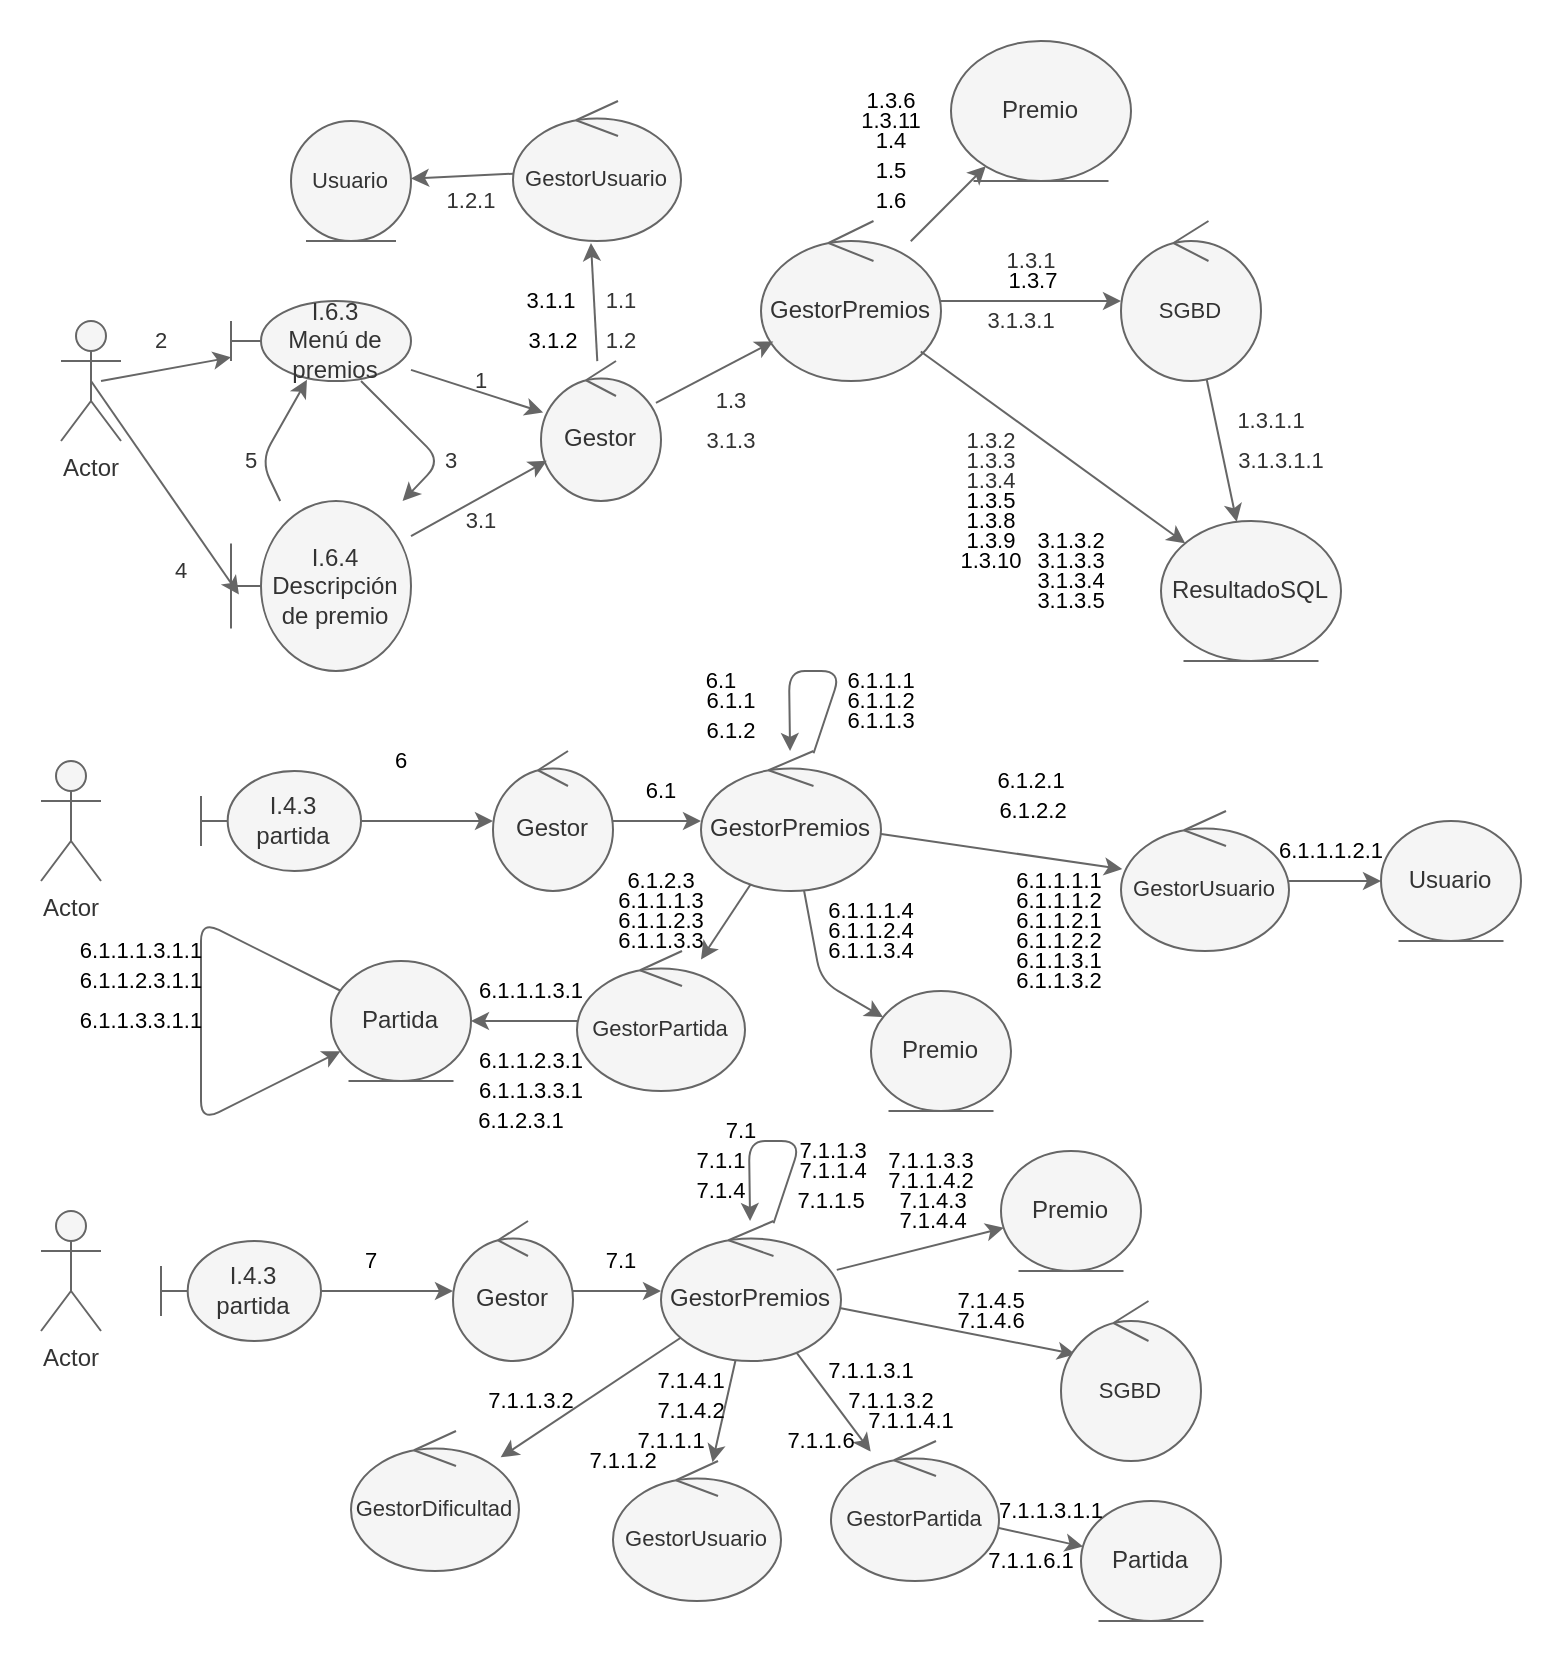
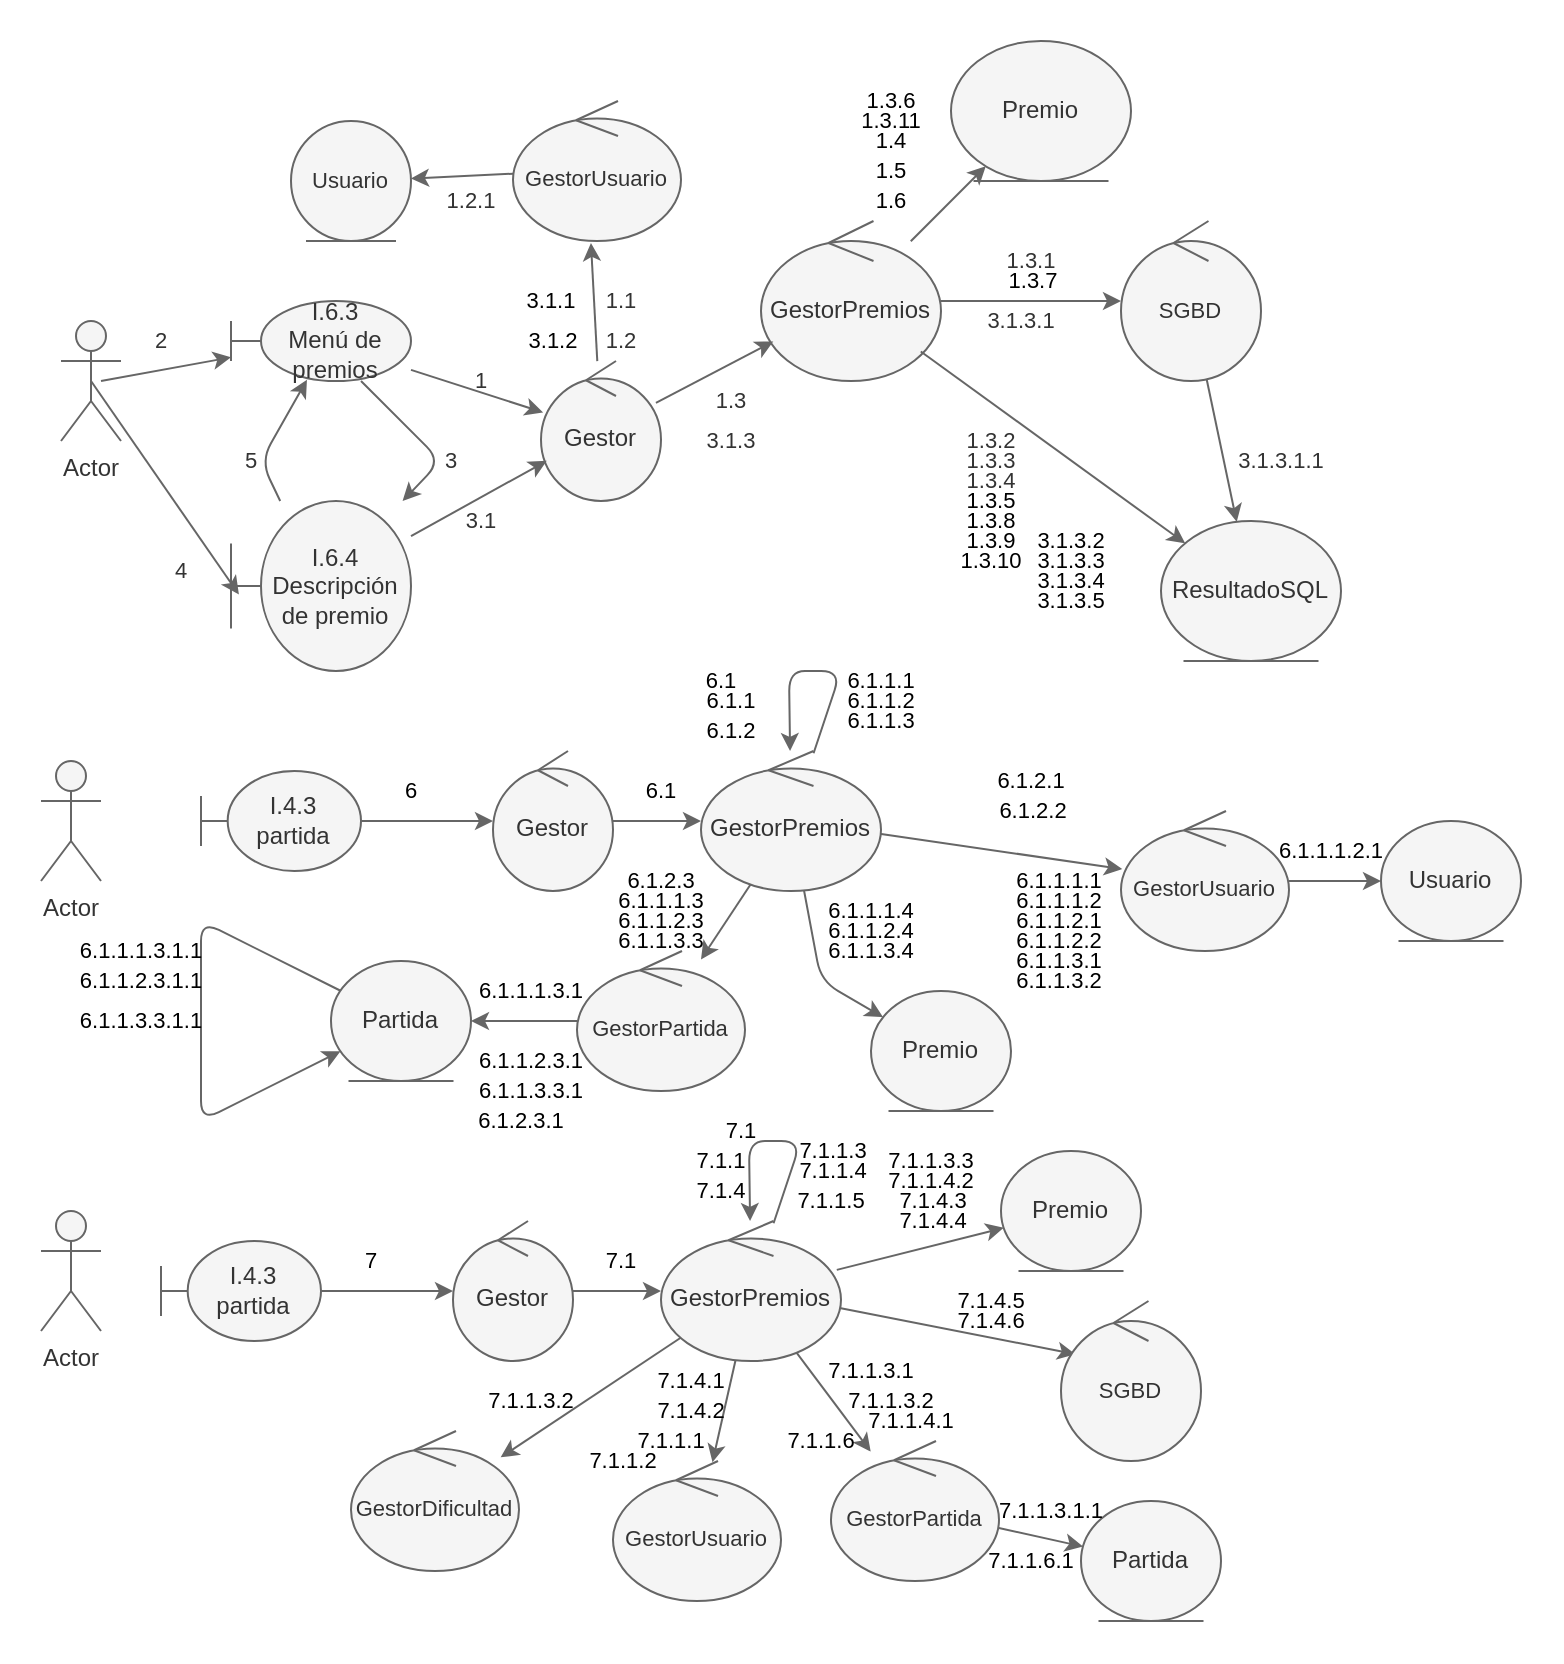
(1271, 421) -> none
(401, 761) -> (411, 791)
